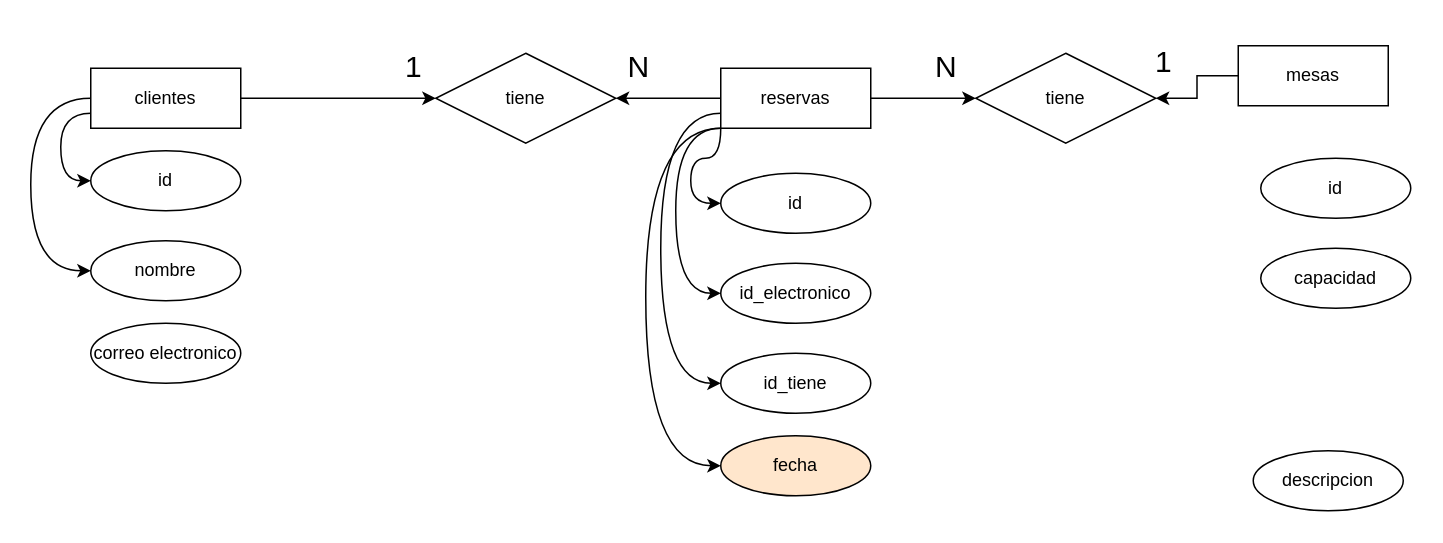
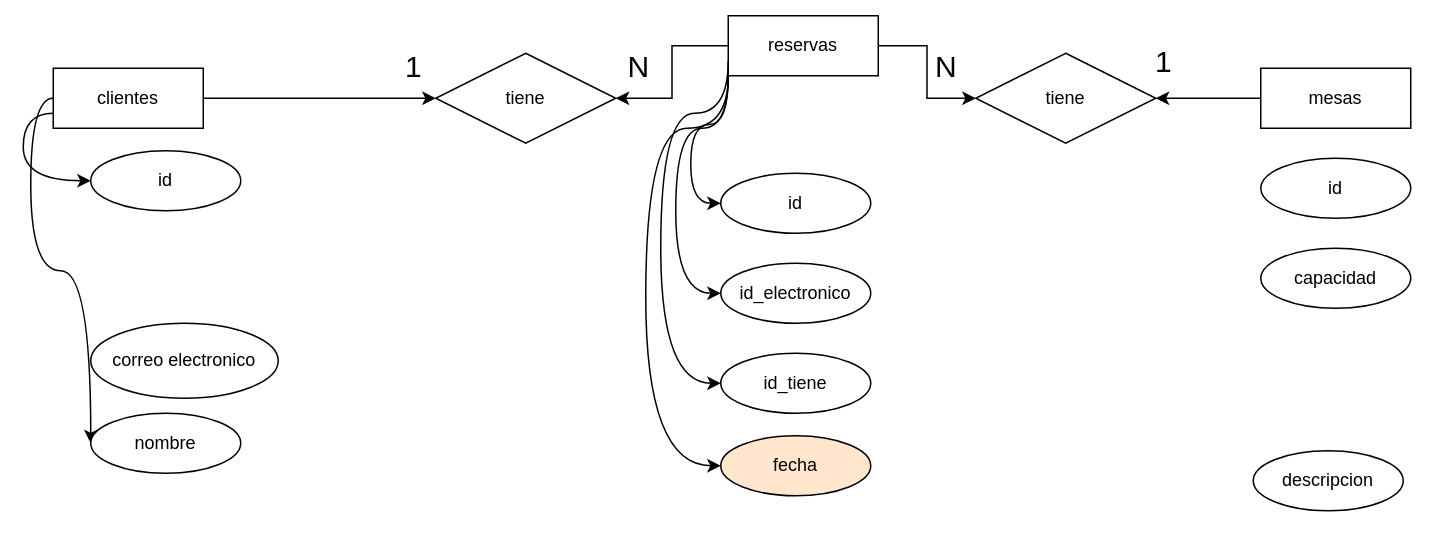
(1313, 76) -> (1336, 98)
(166, 98) -> (128, 98)
(796, 98) -> (803, 46)
(166, 271) -> (166, 443)
(166, 353) -> (185, 361)
